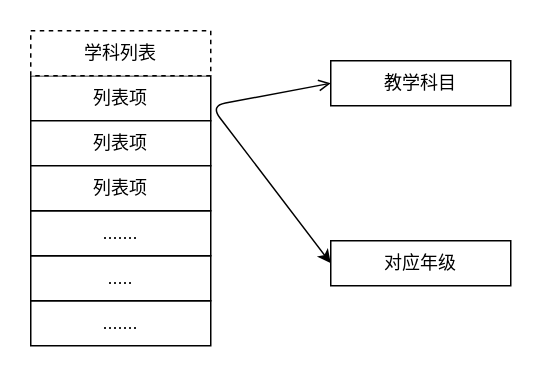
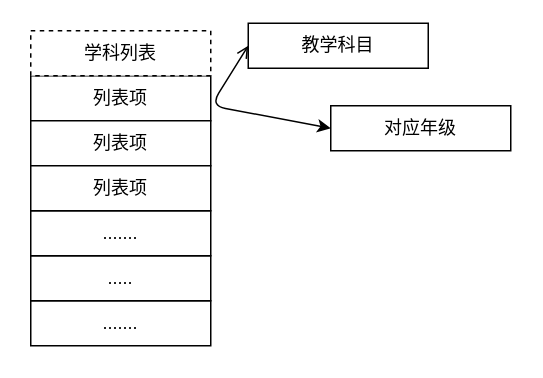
(421, 83) -> (338, 46)
(421, 263) -> (421, 128)
